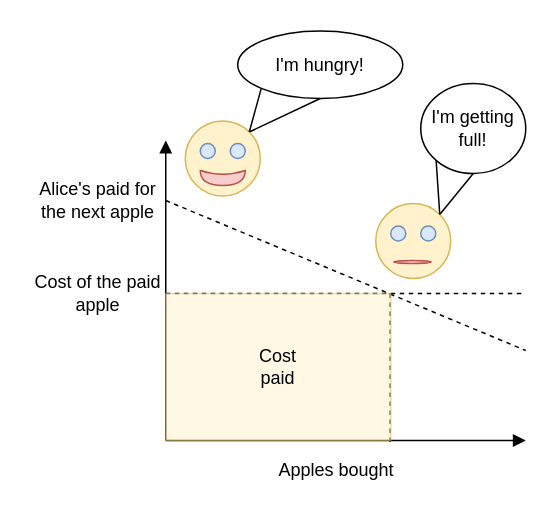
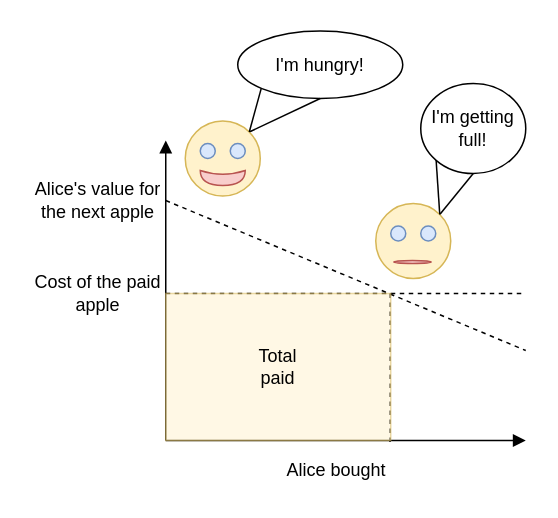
(98, 200) -> (98, 200)
(278, 367) -> (278, 367)
(337, 470) -> (337, 470)
